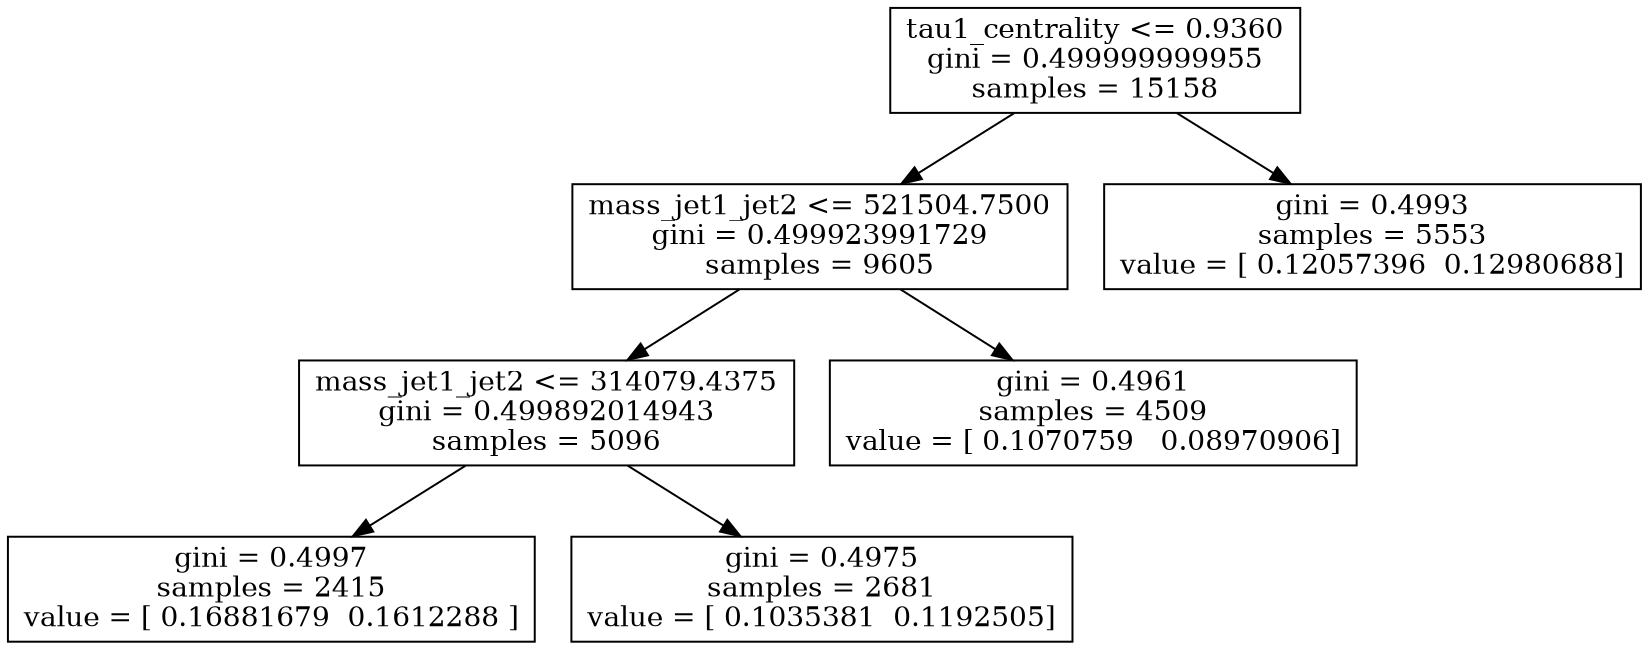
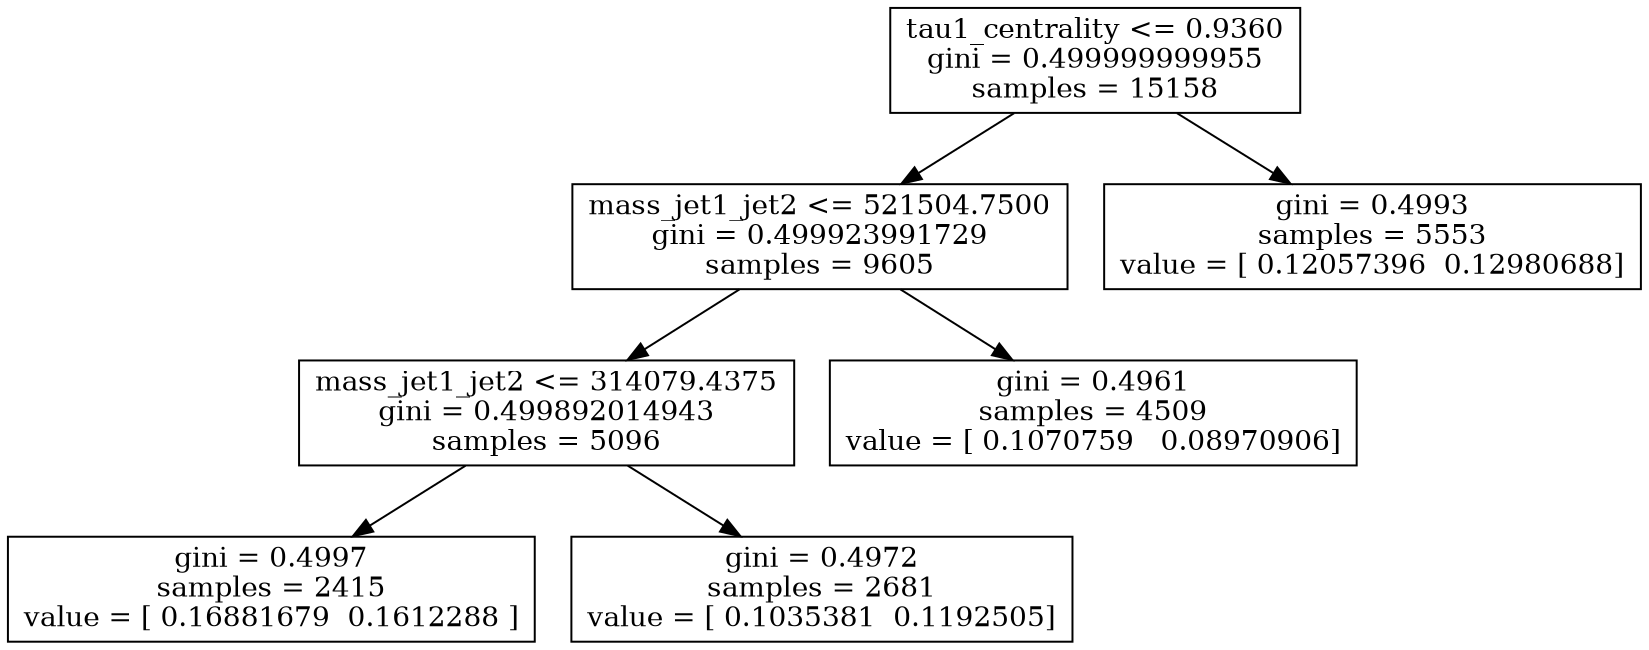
(822, 589) -> (822, 589)
